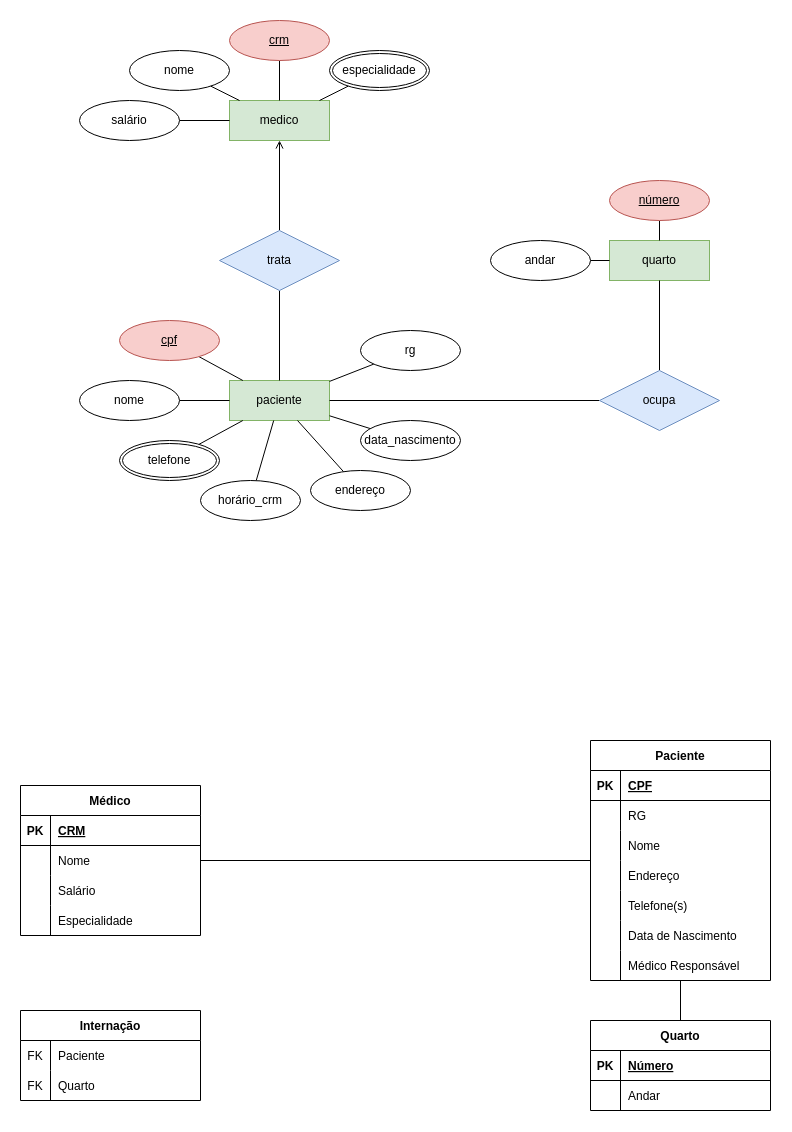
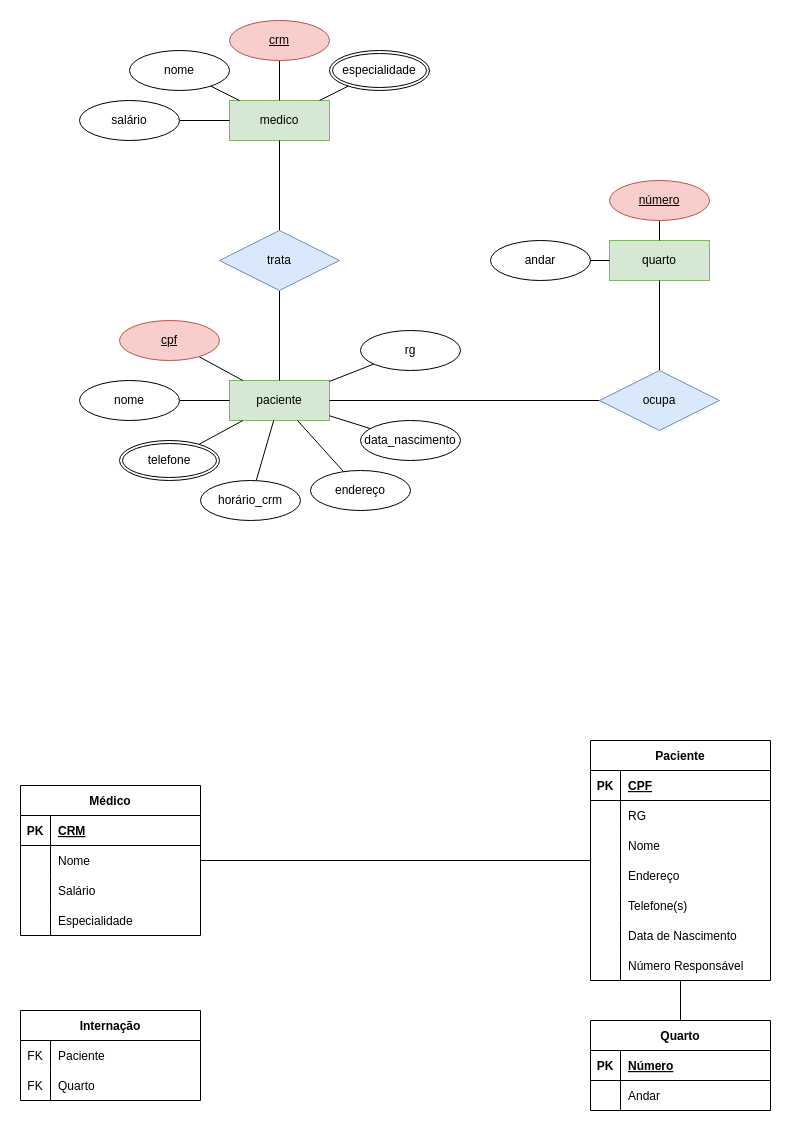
(280, 146) -> (280, 146)
(684, 966) -> (685, 966)
